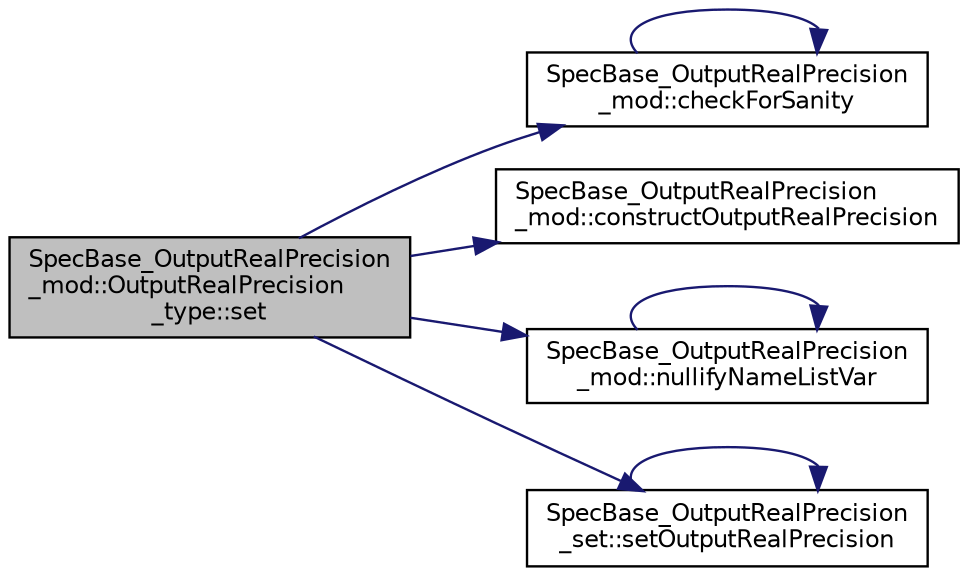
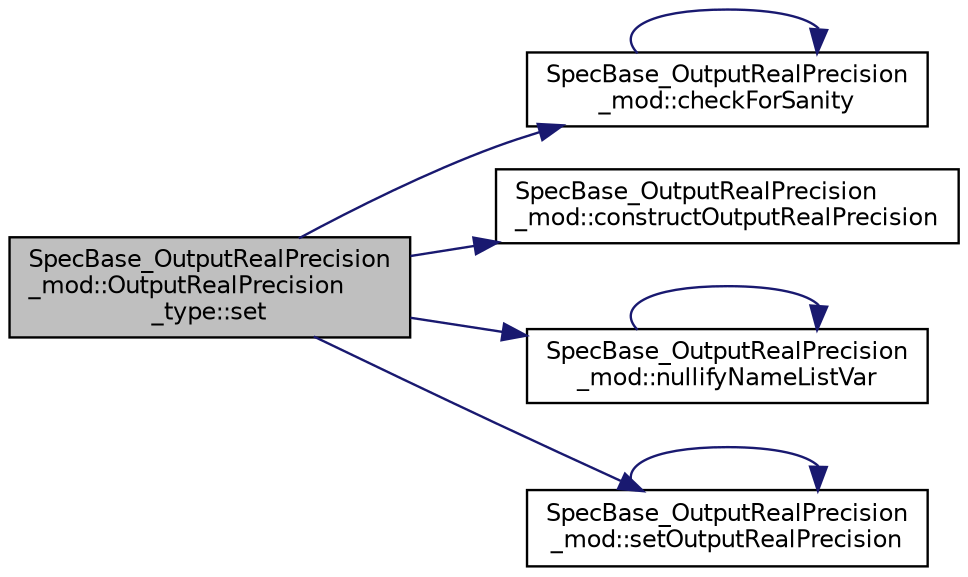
(727, 528) -> (727, 528)
